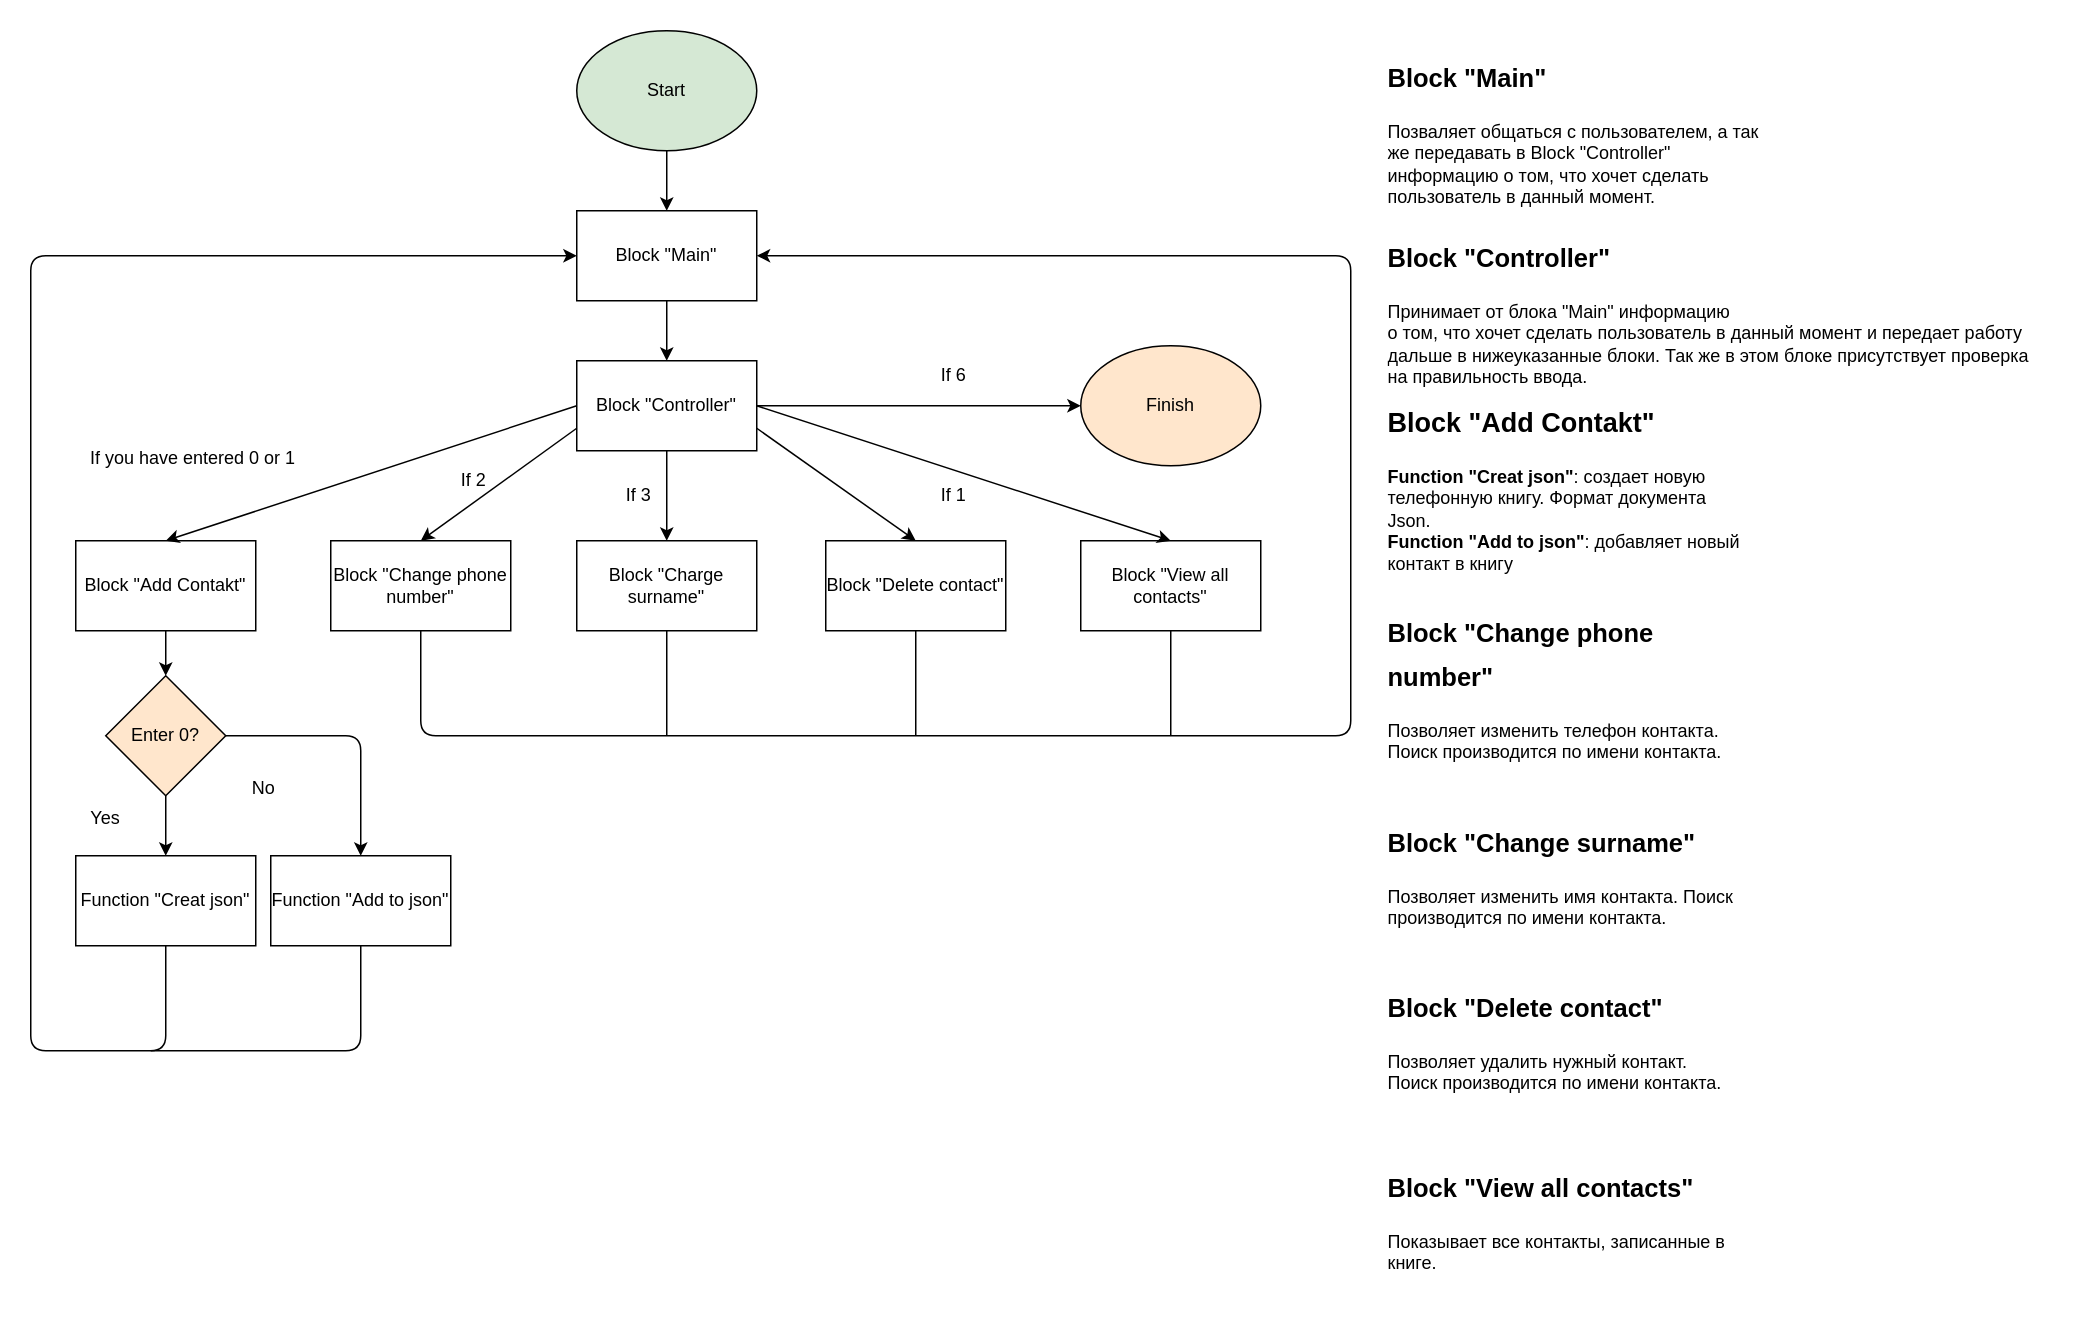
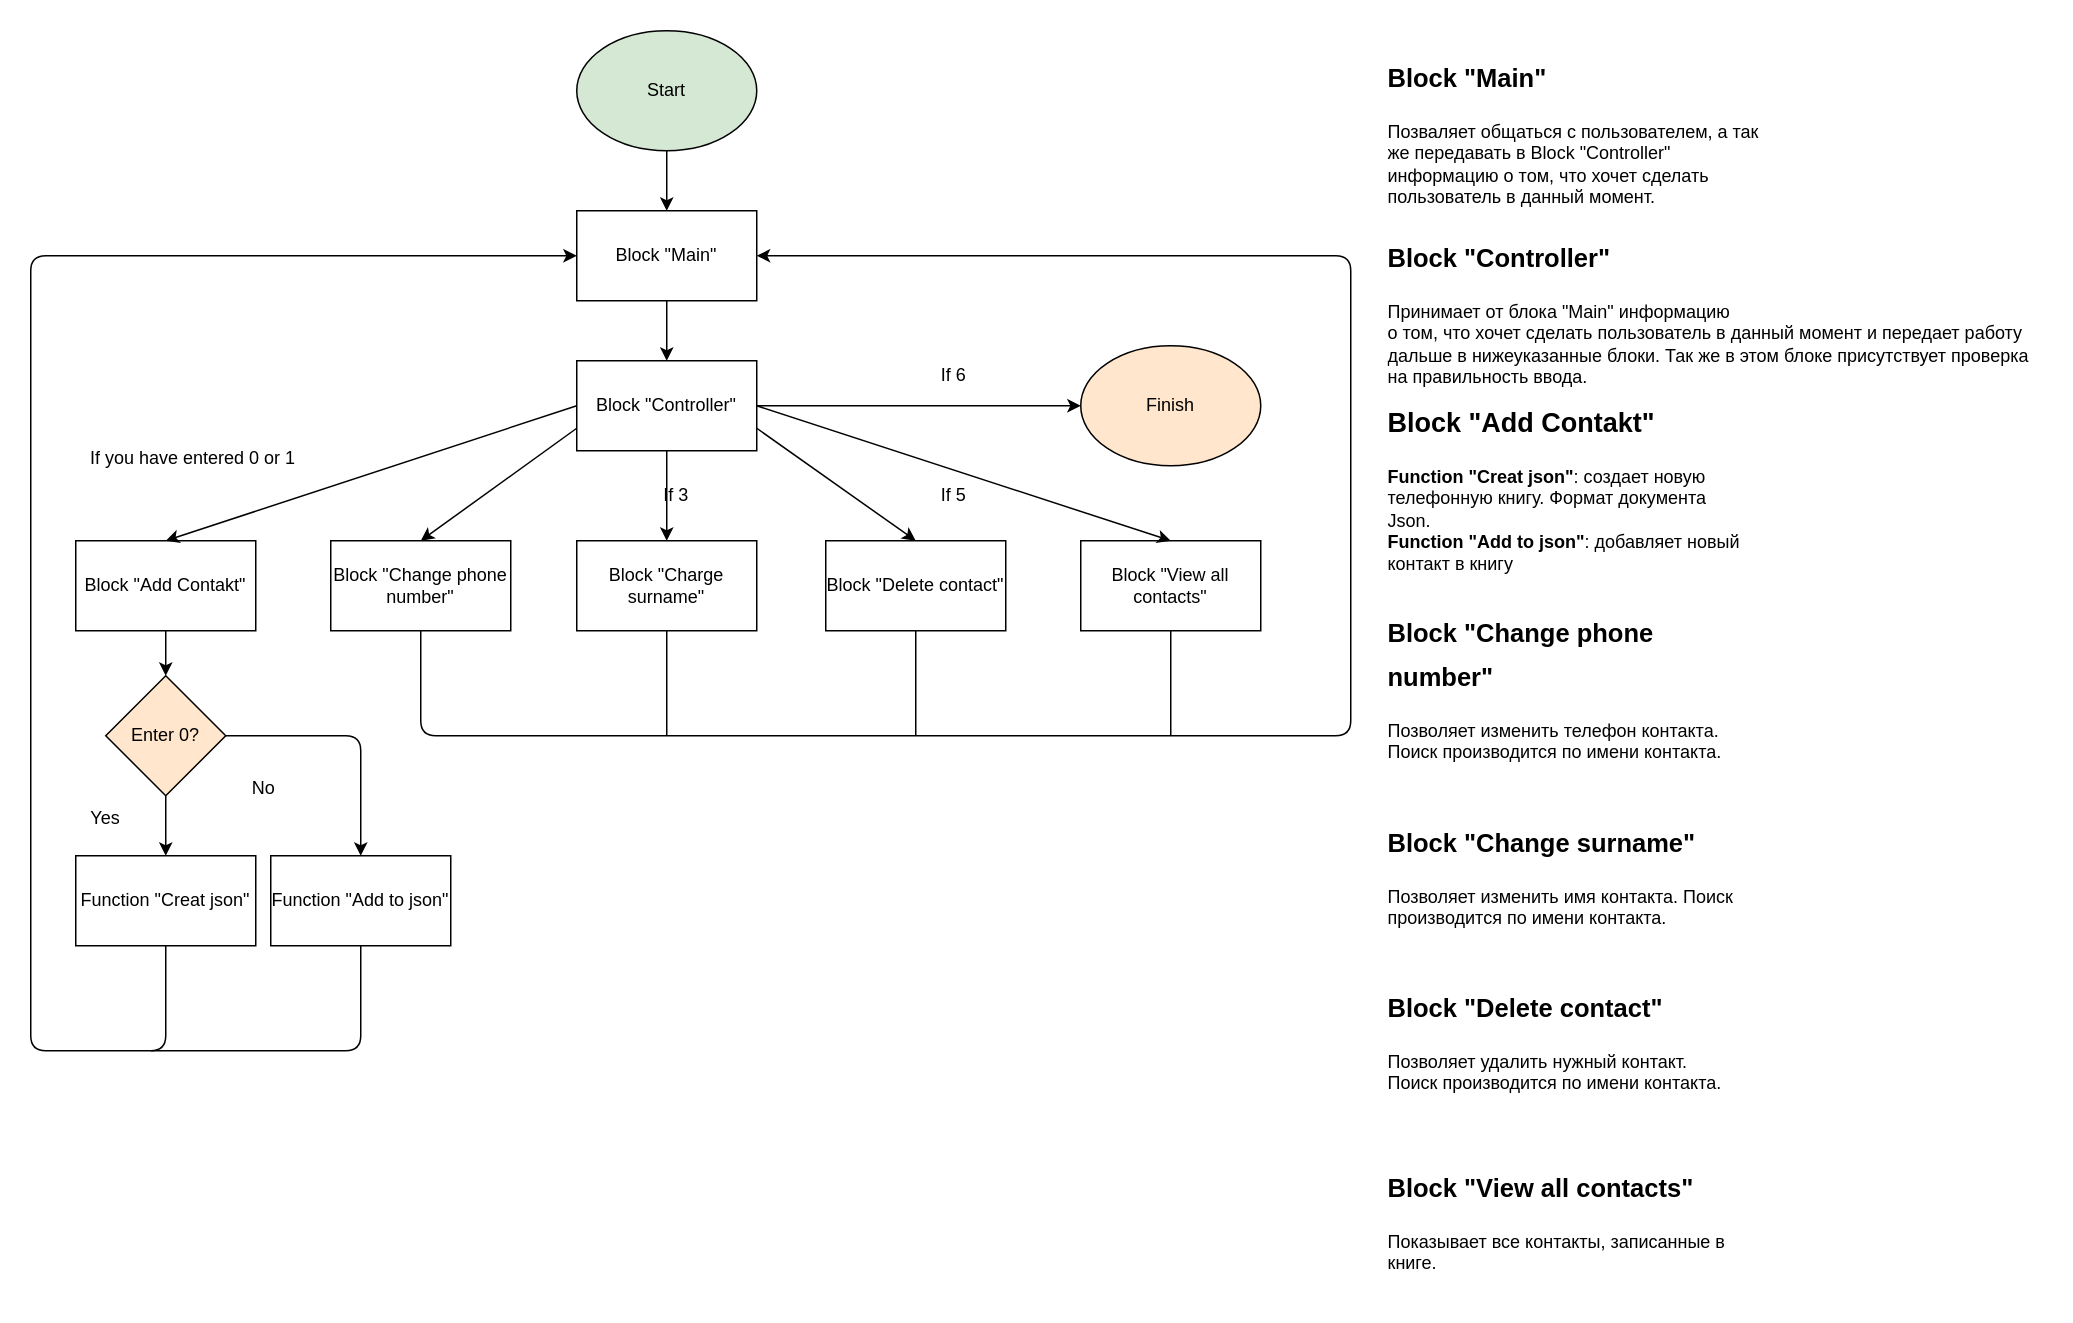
(473, 481) -> none
(638, 496) -> (676, 496)
(954, 496) -> (954, 496)
